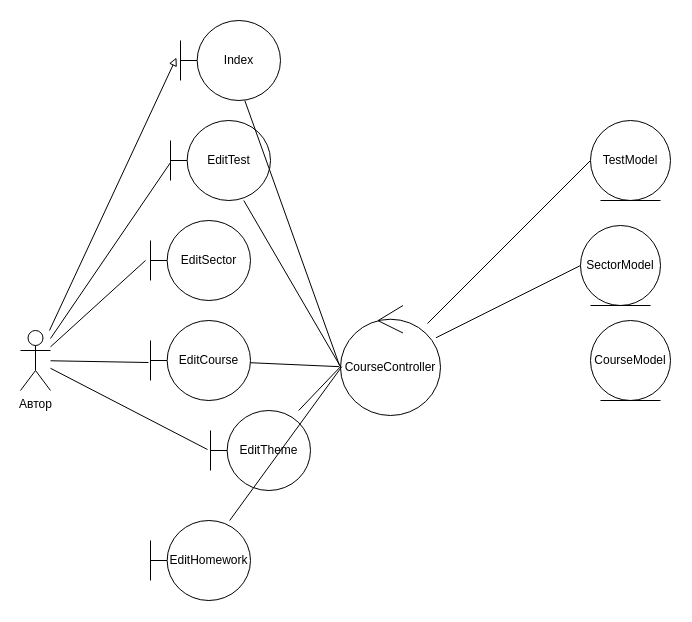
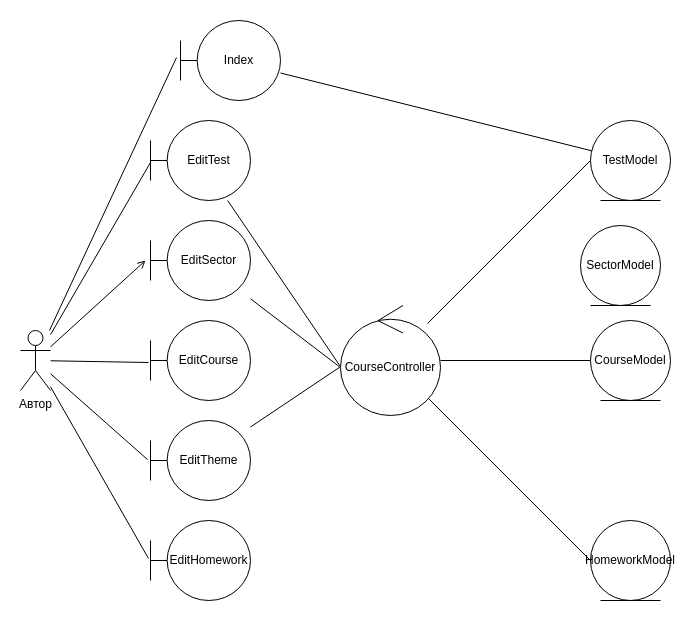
(173, 66) -> (174, 62)
(221, 161) -> (201, 161)
(290, 228) -> (436, 112)
(143, 263) -> (142, 264)
(508, 302) -> none
none -> (293, 331)
none -> (516, 361)
(293, 365) -> none
(286, 444) -> none
(261, 451) -> (201, 461)
none -> (99, 472)
none -> (509, 479)
none -> (631, 561)
